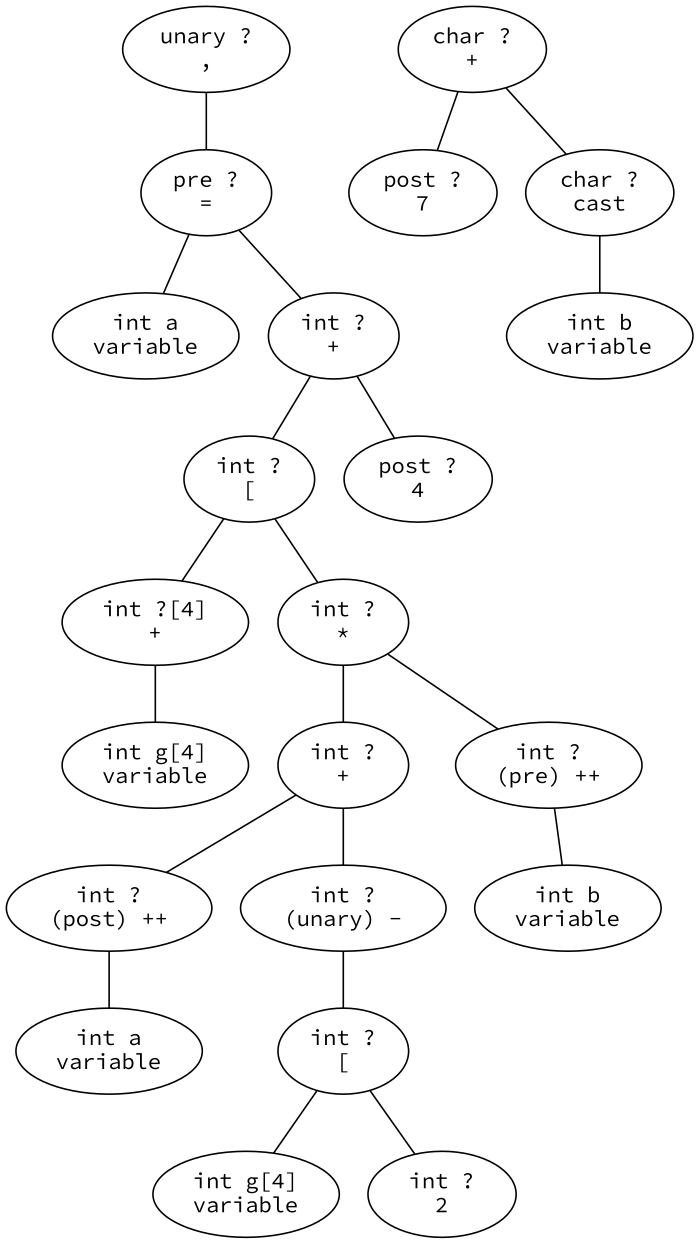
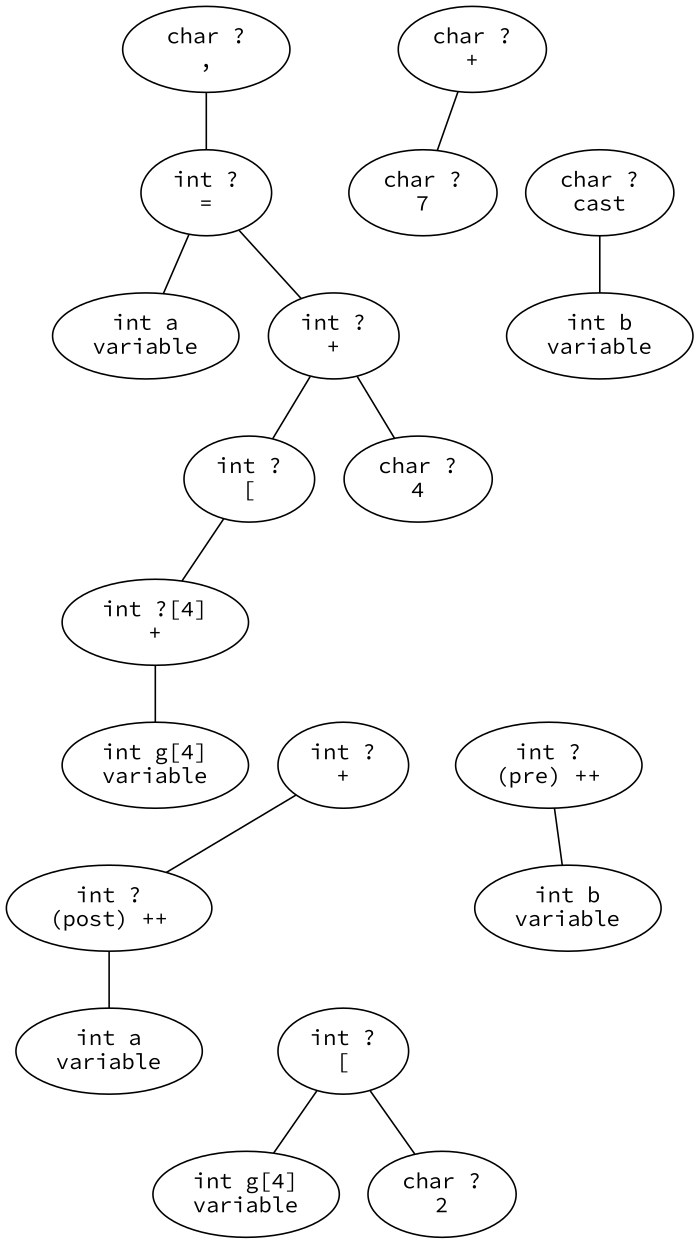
(206, 49) -> (206, 49)
(536, 121) -> none
(206, 193) -> (206, 193)
(423, 193) -> (423, 193)
(418, 479) -> (418, 479)
(343, 622) -> none
(343, 908) -> none
(442, 1194) -> (442, 1194)
